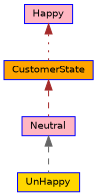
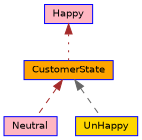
(49, 159) -> (91, 102)
